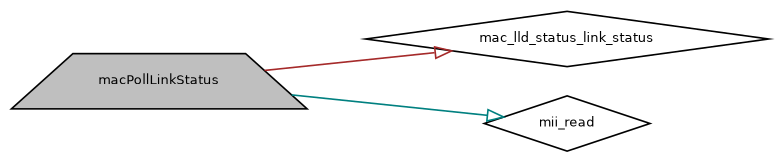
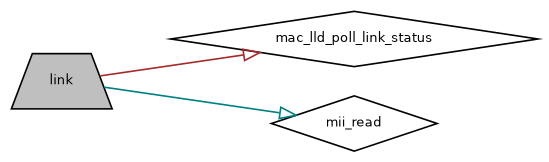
(567, 39) -> (354, 39)
(159, 81) -> (62, 81)
